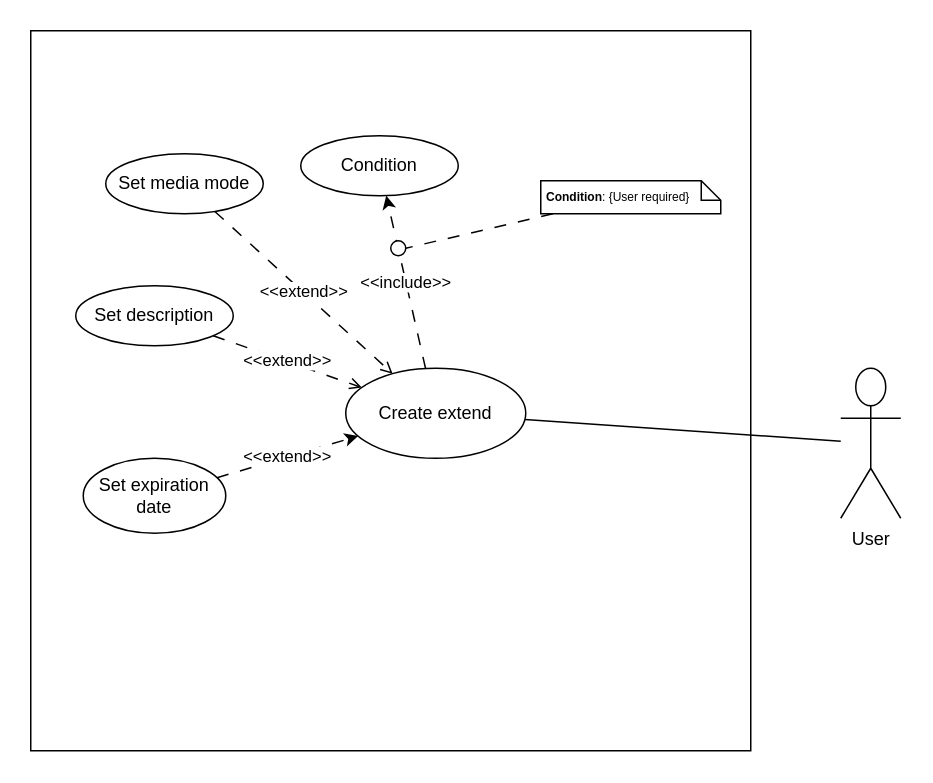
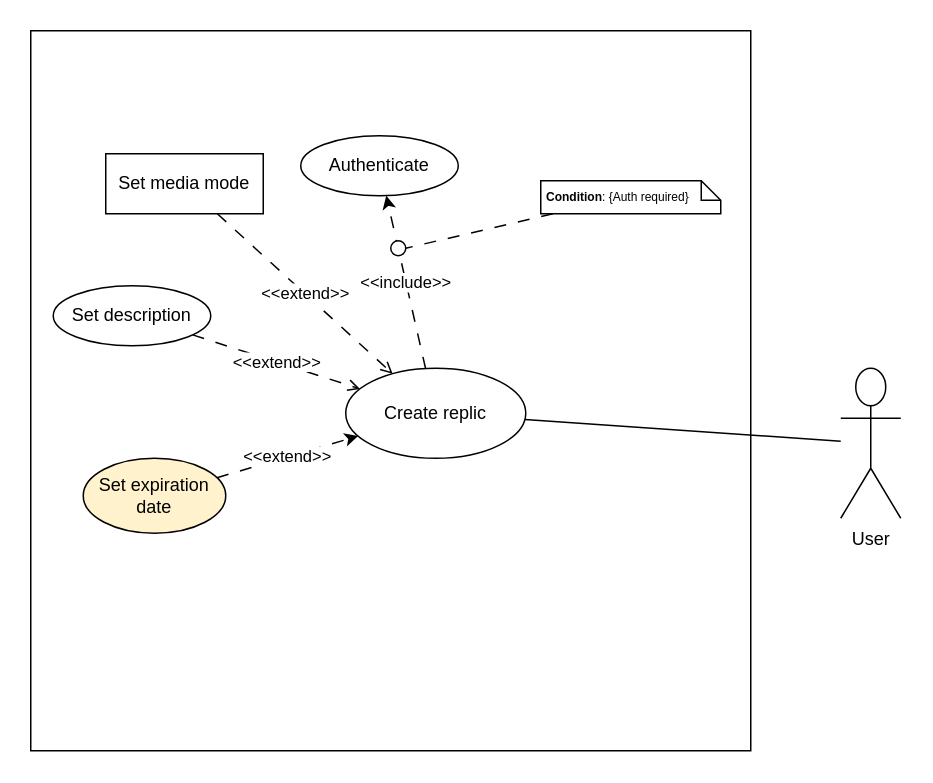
(380, 166) -> (380, 166)
(185, 184) -> (185, 184)
(625, 197) -> (625, 197)
(155, 316) -> (132, 316)
(436, 413) -> (436, 413)
(155, 496) -> (155, 496)
